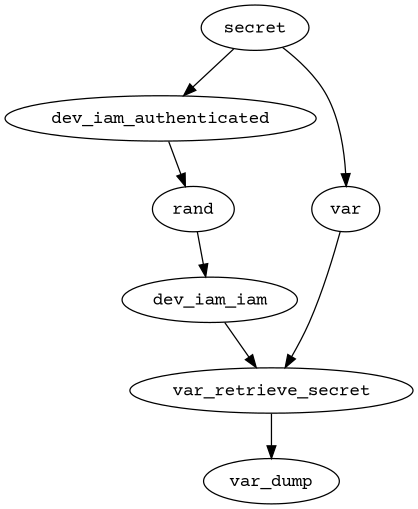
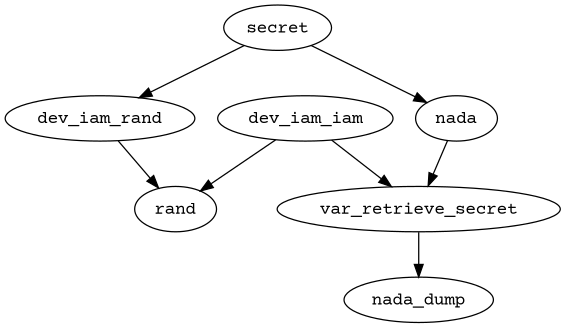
(161, 118) -> (100, 118)
(346, 209) -> (457, 118)
(200, 248) -> (243, 162)
(271, 481) -> (419, 300)
